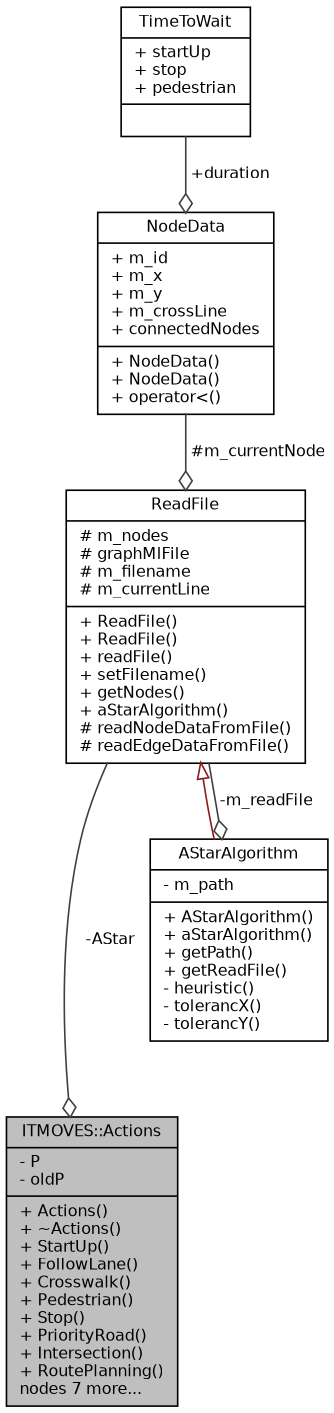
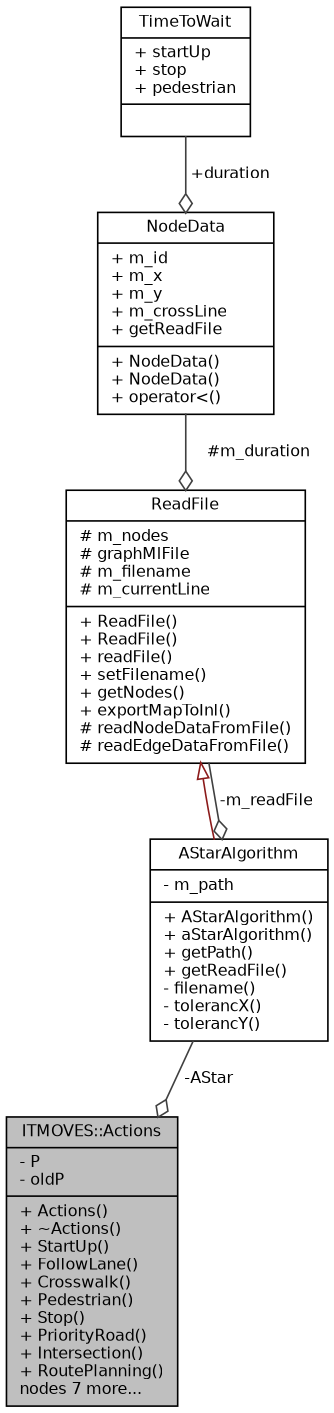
(186, 330) -> (167, 330)
(256, 452) -> (256, 452)
(154, 711) -> (155, 711)
(67, 927) -> (180, 1070)
(209, 989) -> (210, 989)
